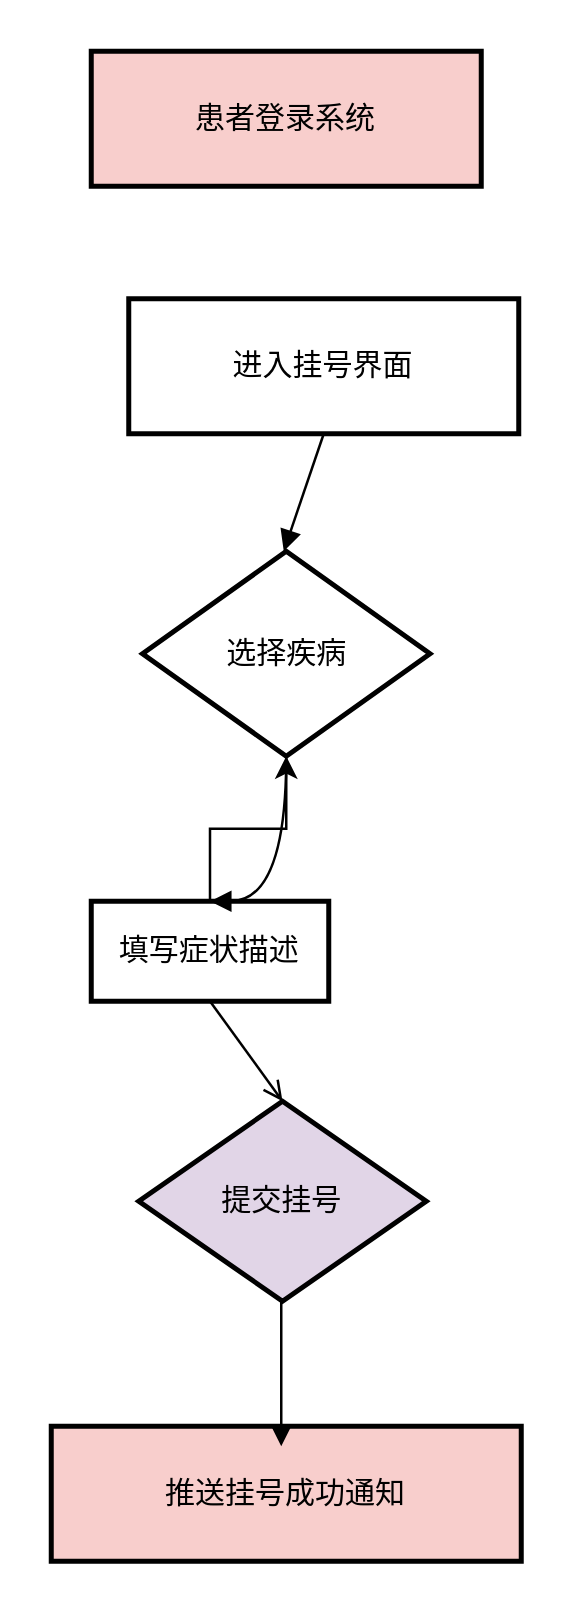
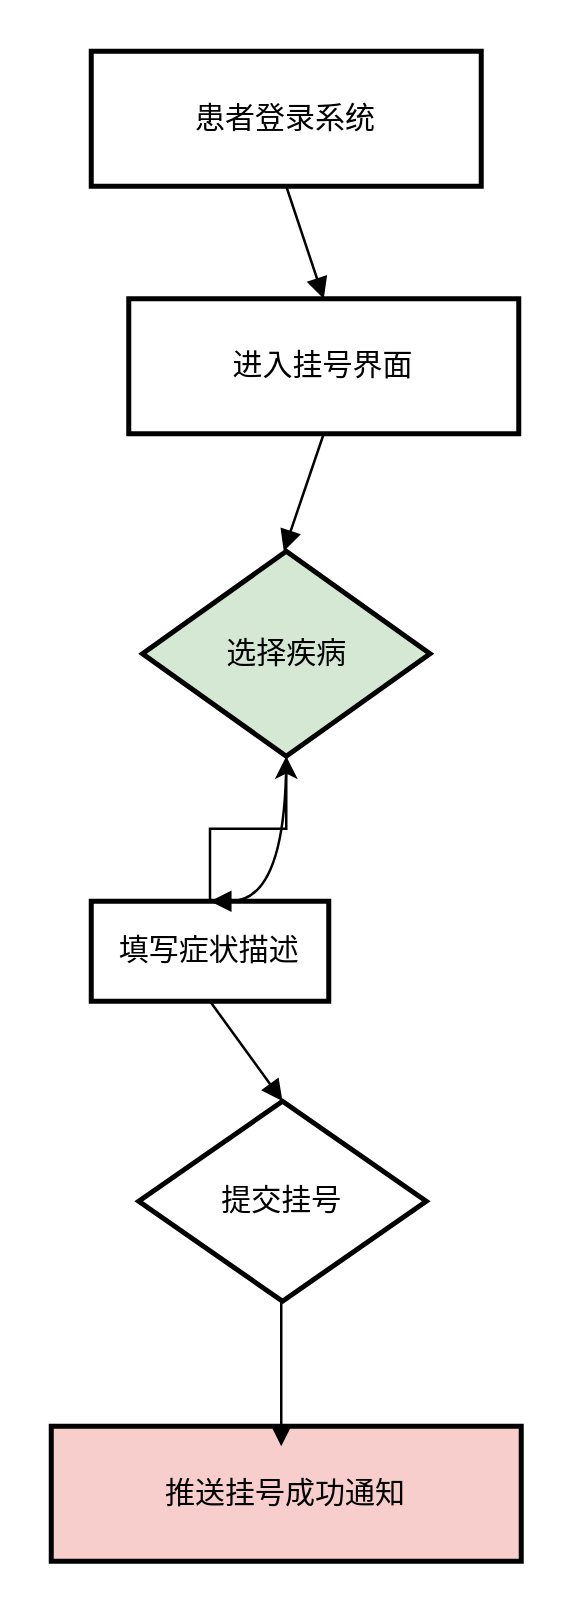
(286, 119) -> (286, 119)
none -> (302, 235)
(286, 654) -> (286, 654)
(273, 1088) -> (269, 1083)
(283, 1201) -> (283, 1201)
